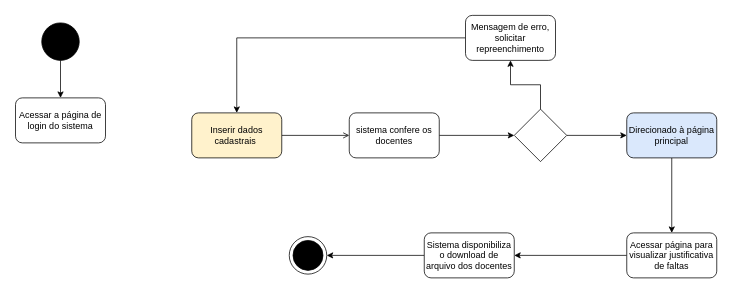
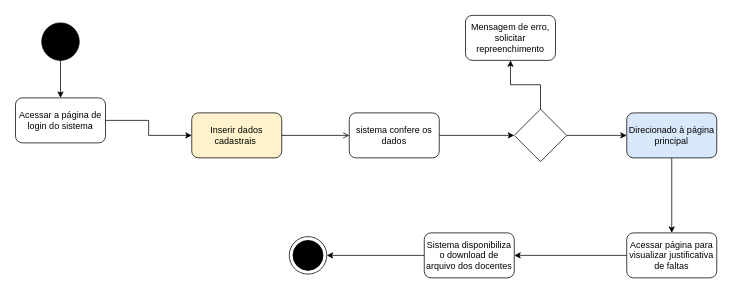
(237, 72) -> none
none -> (149, 125)
(394, 135) -> (394, 135)
